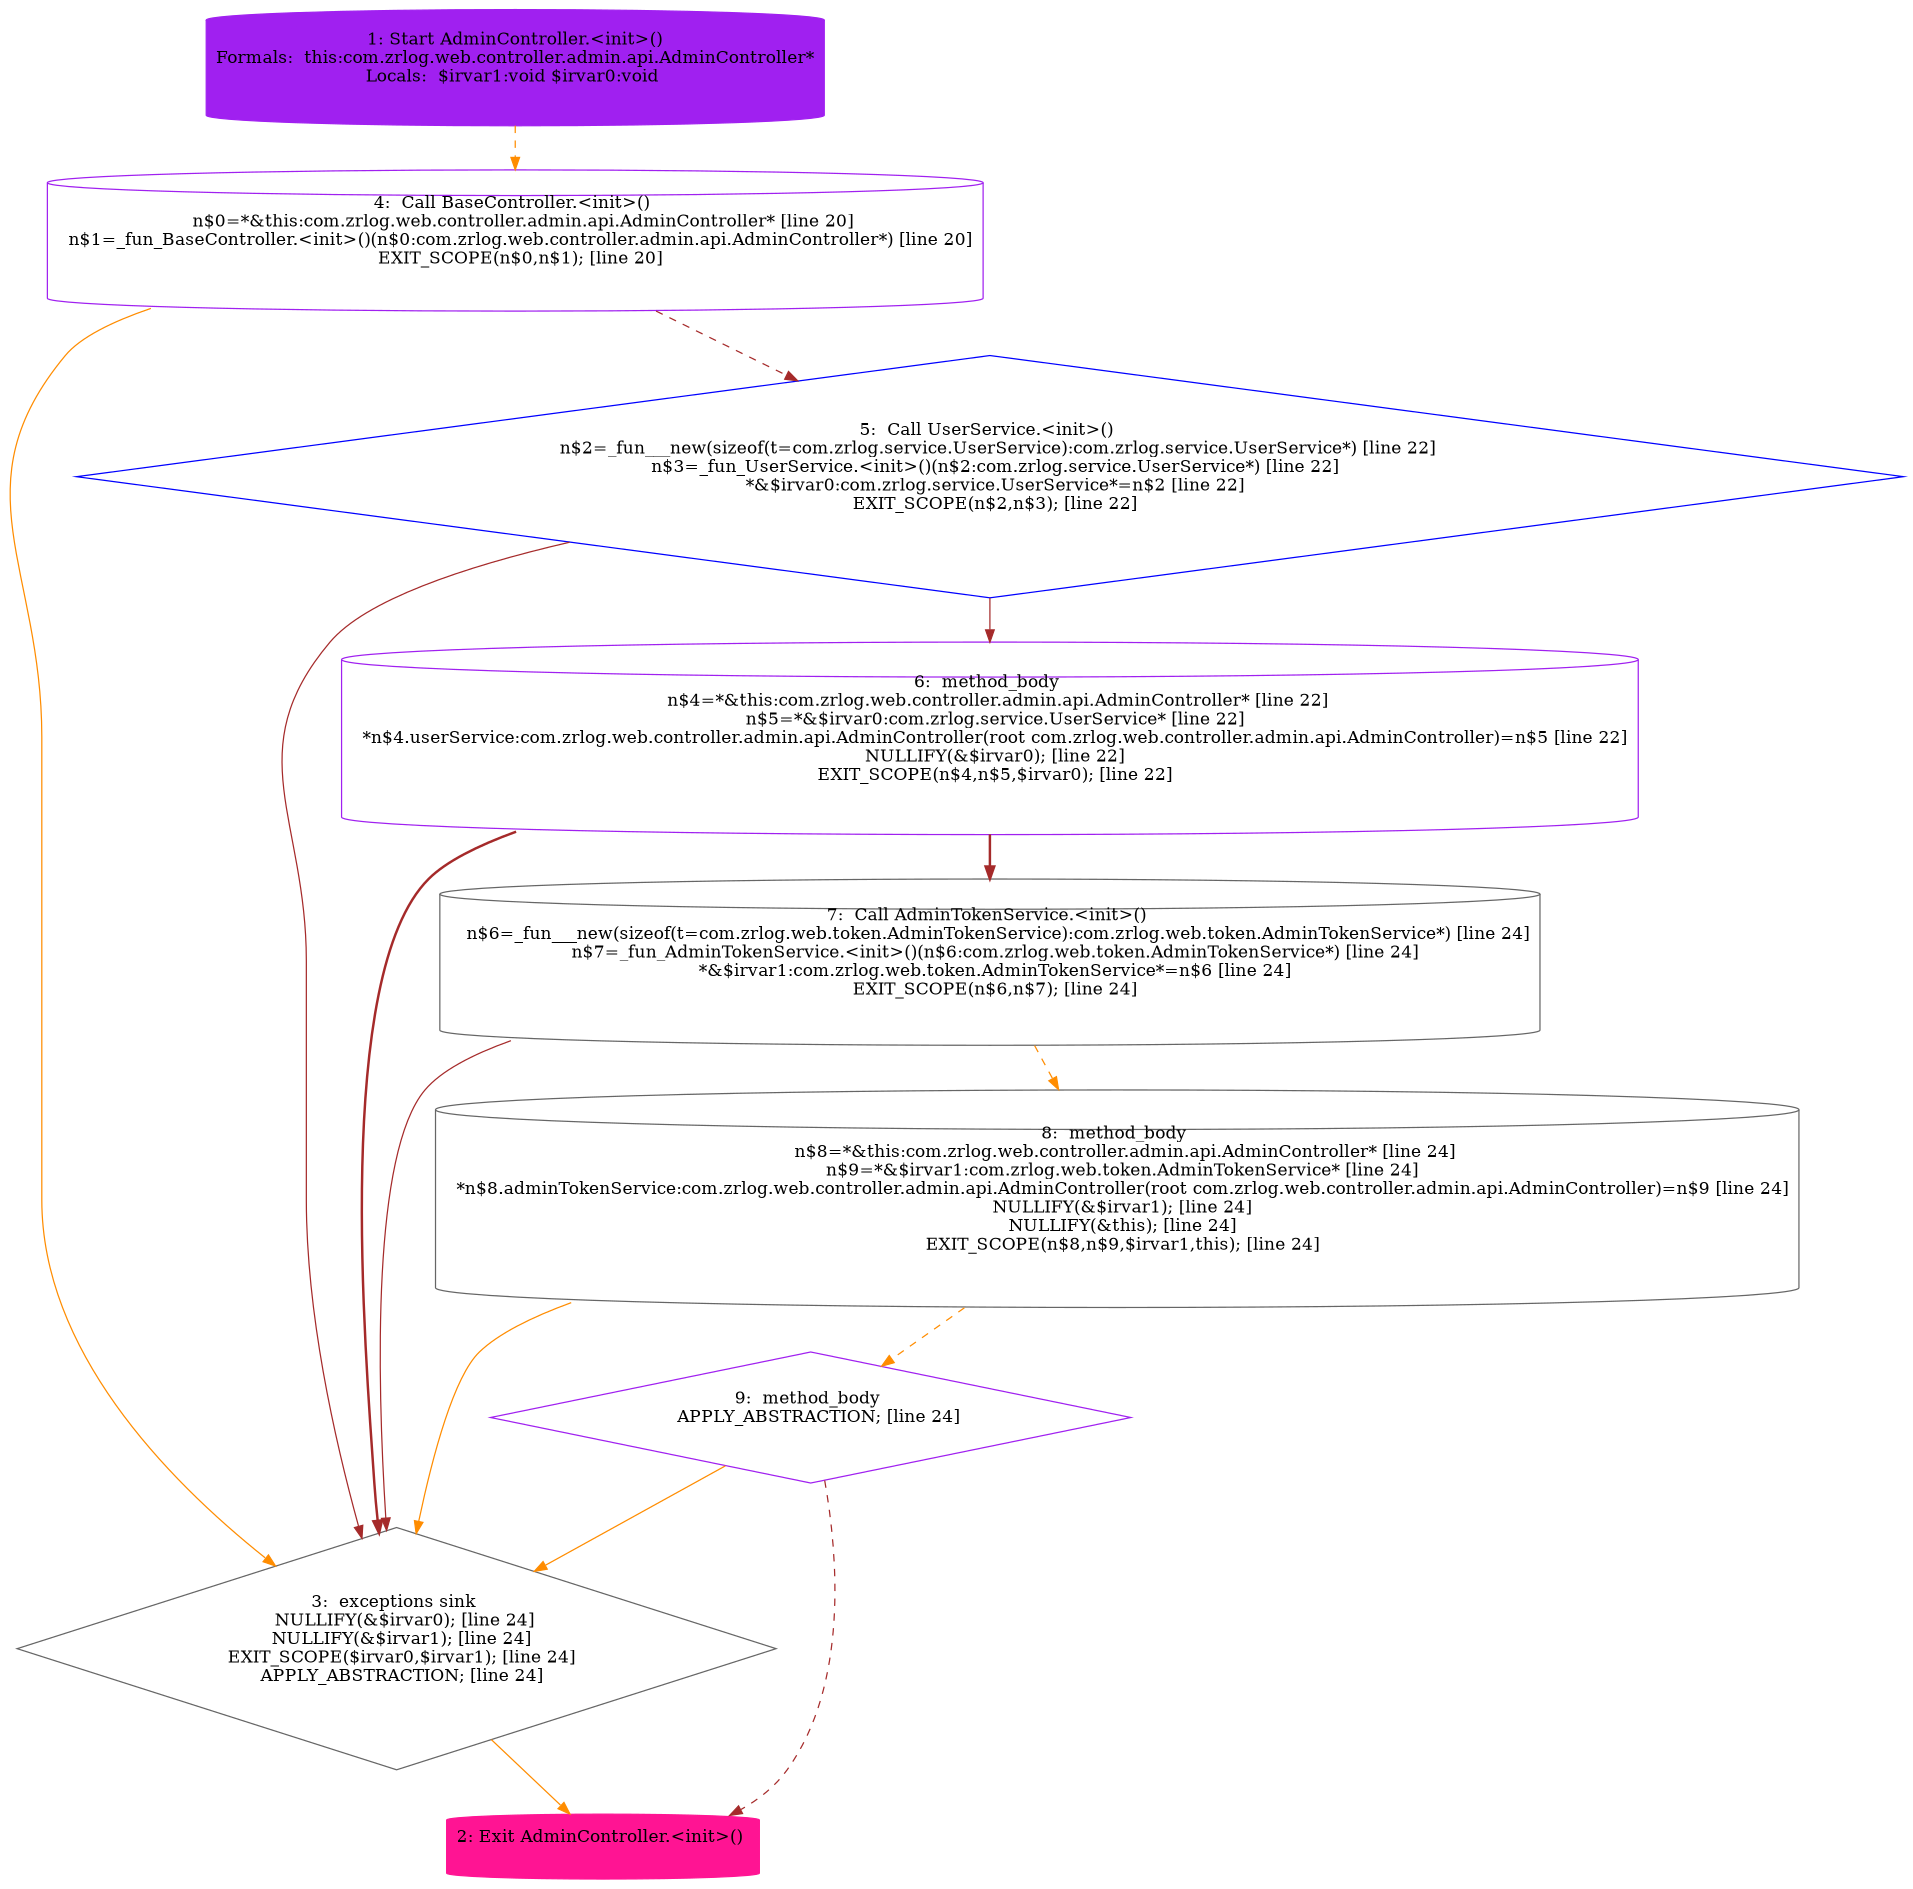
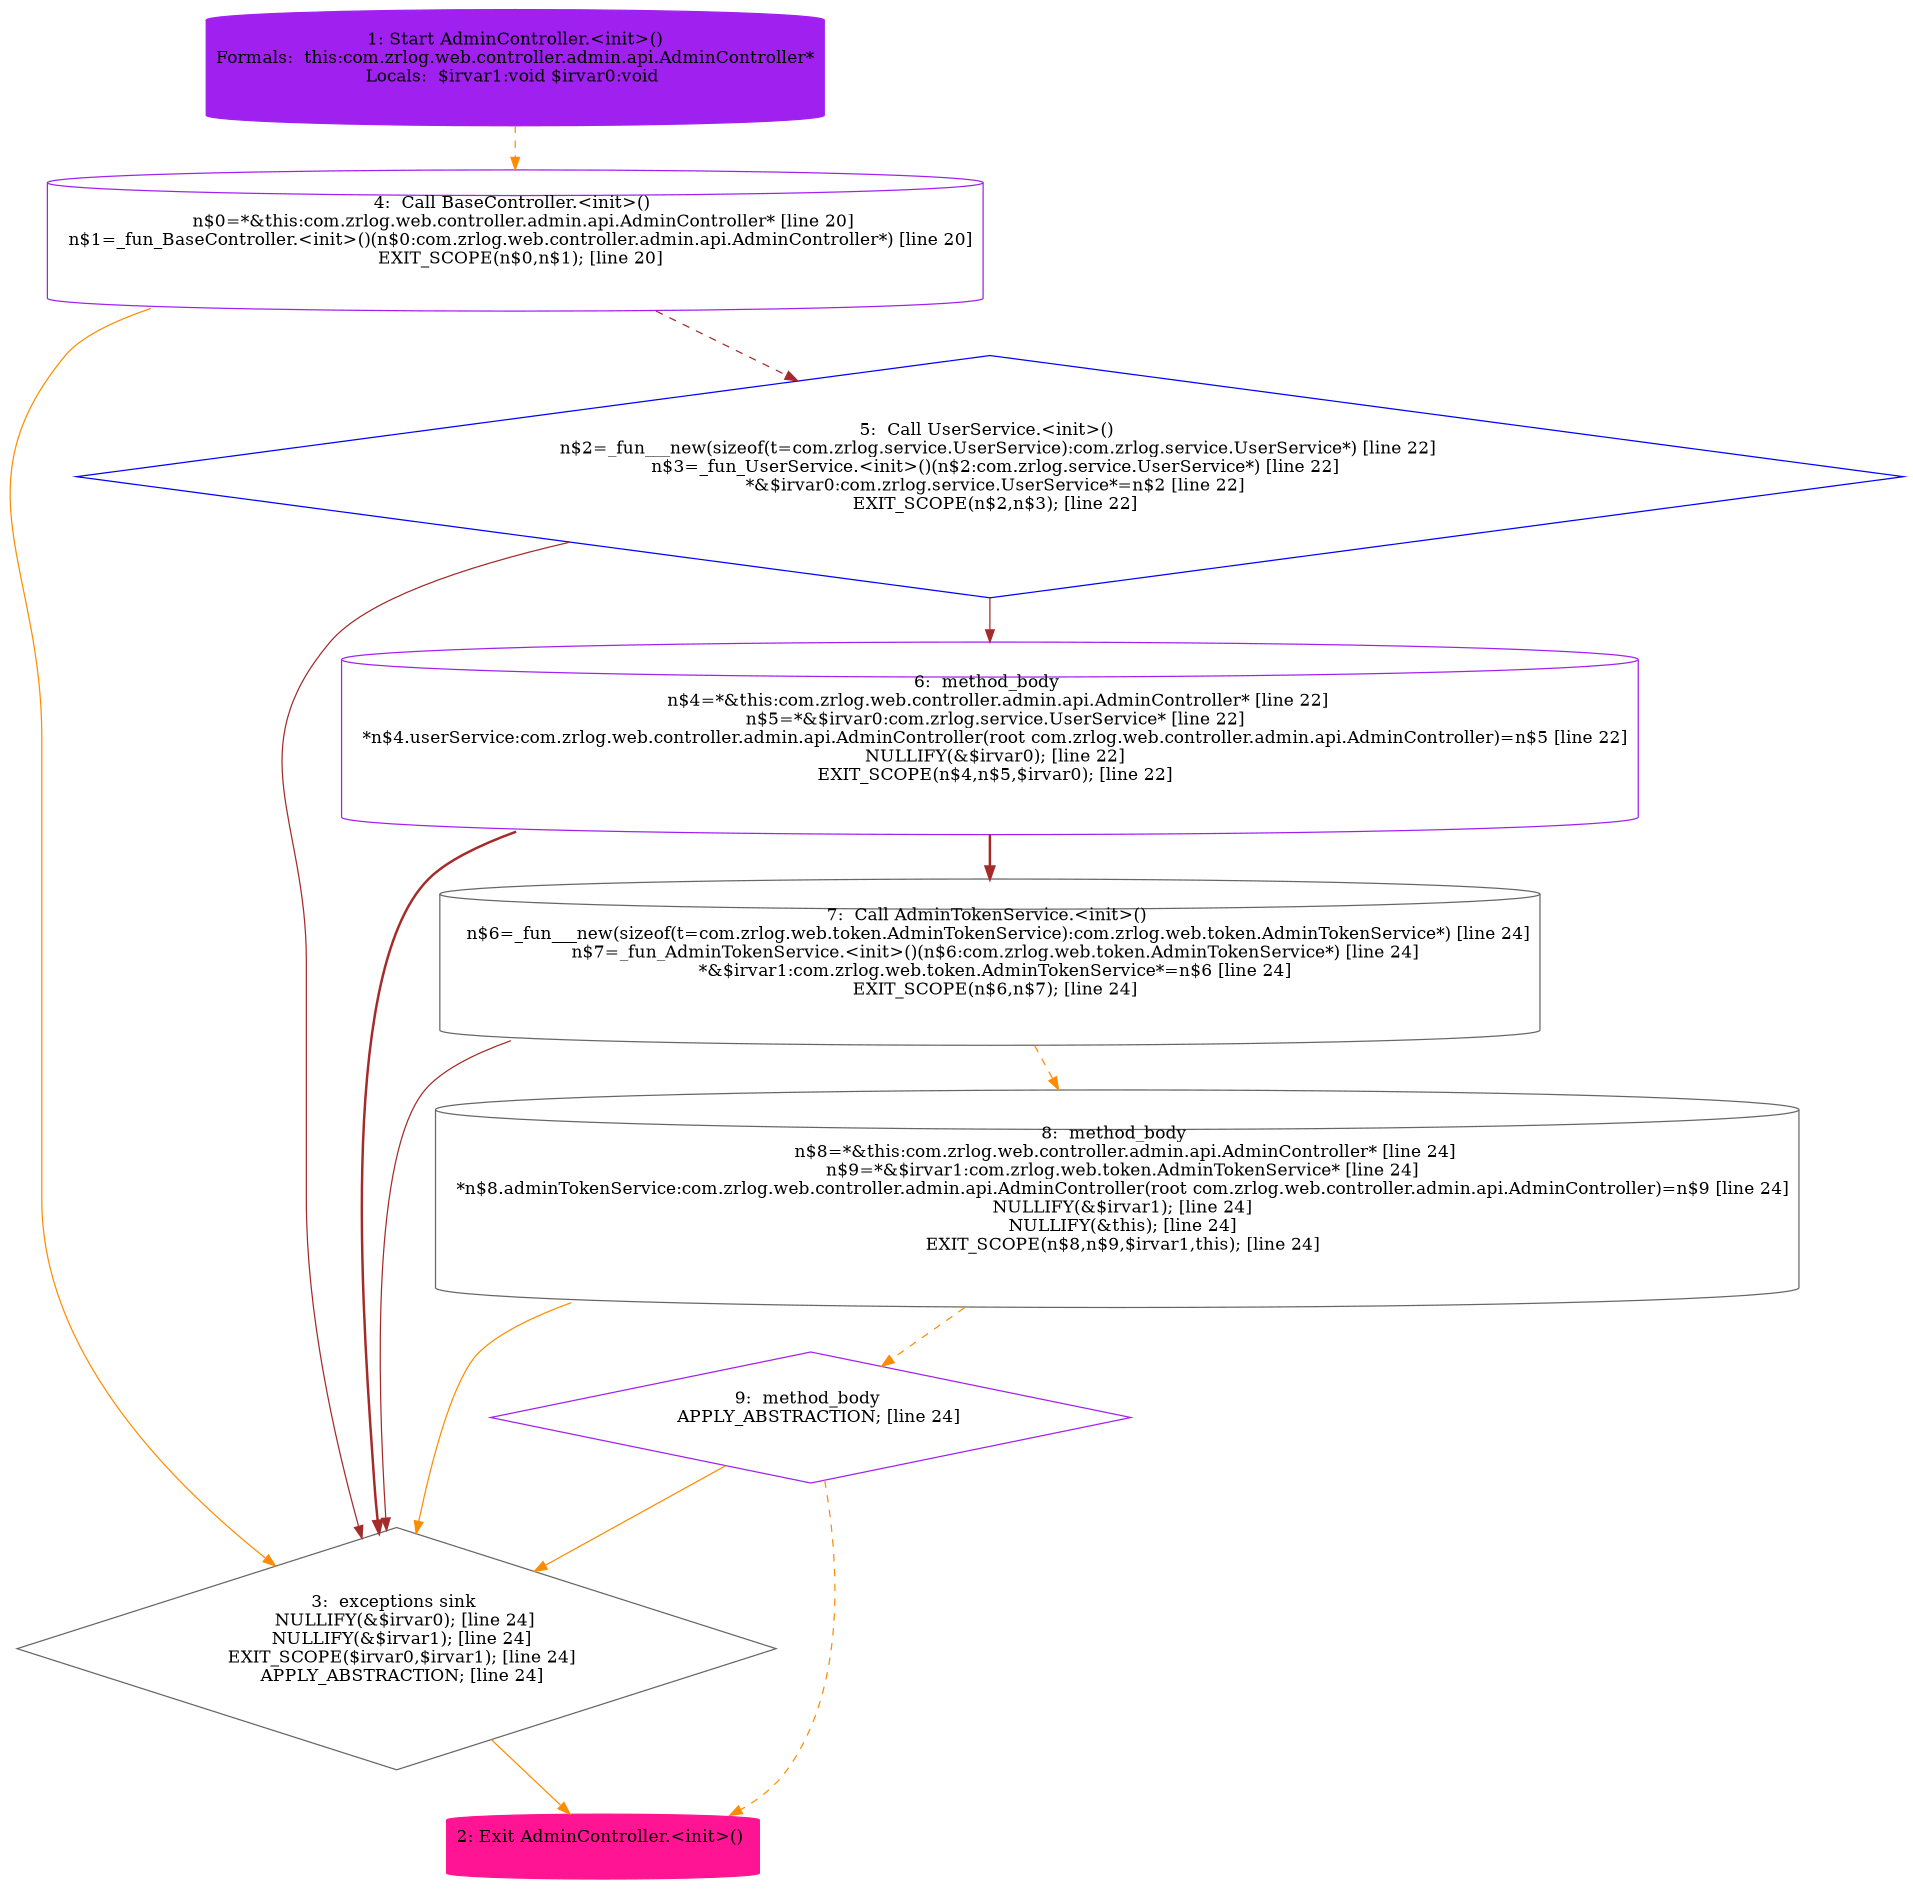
(830, 1660) -> (830, 1660)
